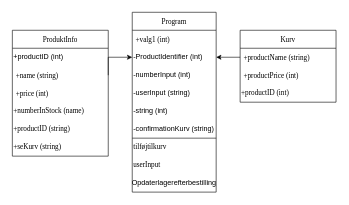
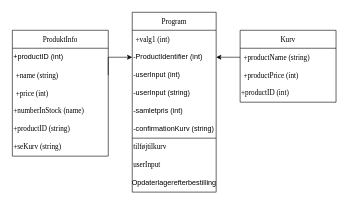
(168, 75) -> (164, 75)
(157, 111) -> (164, 111)
